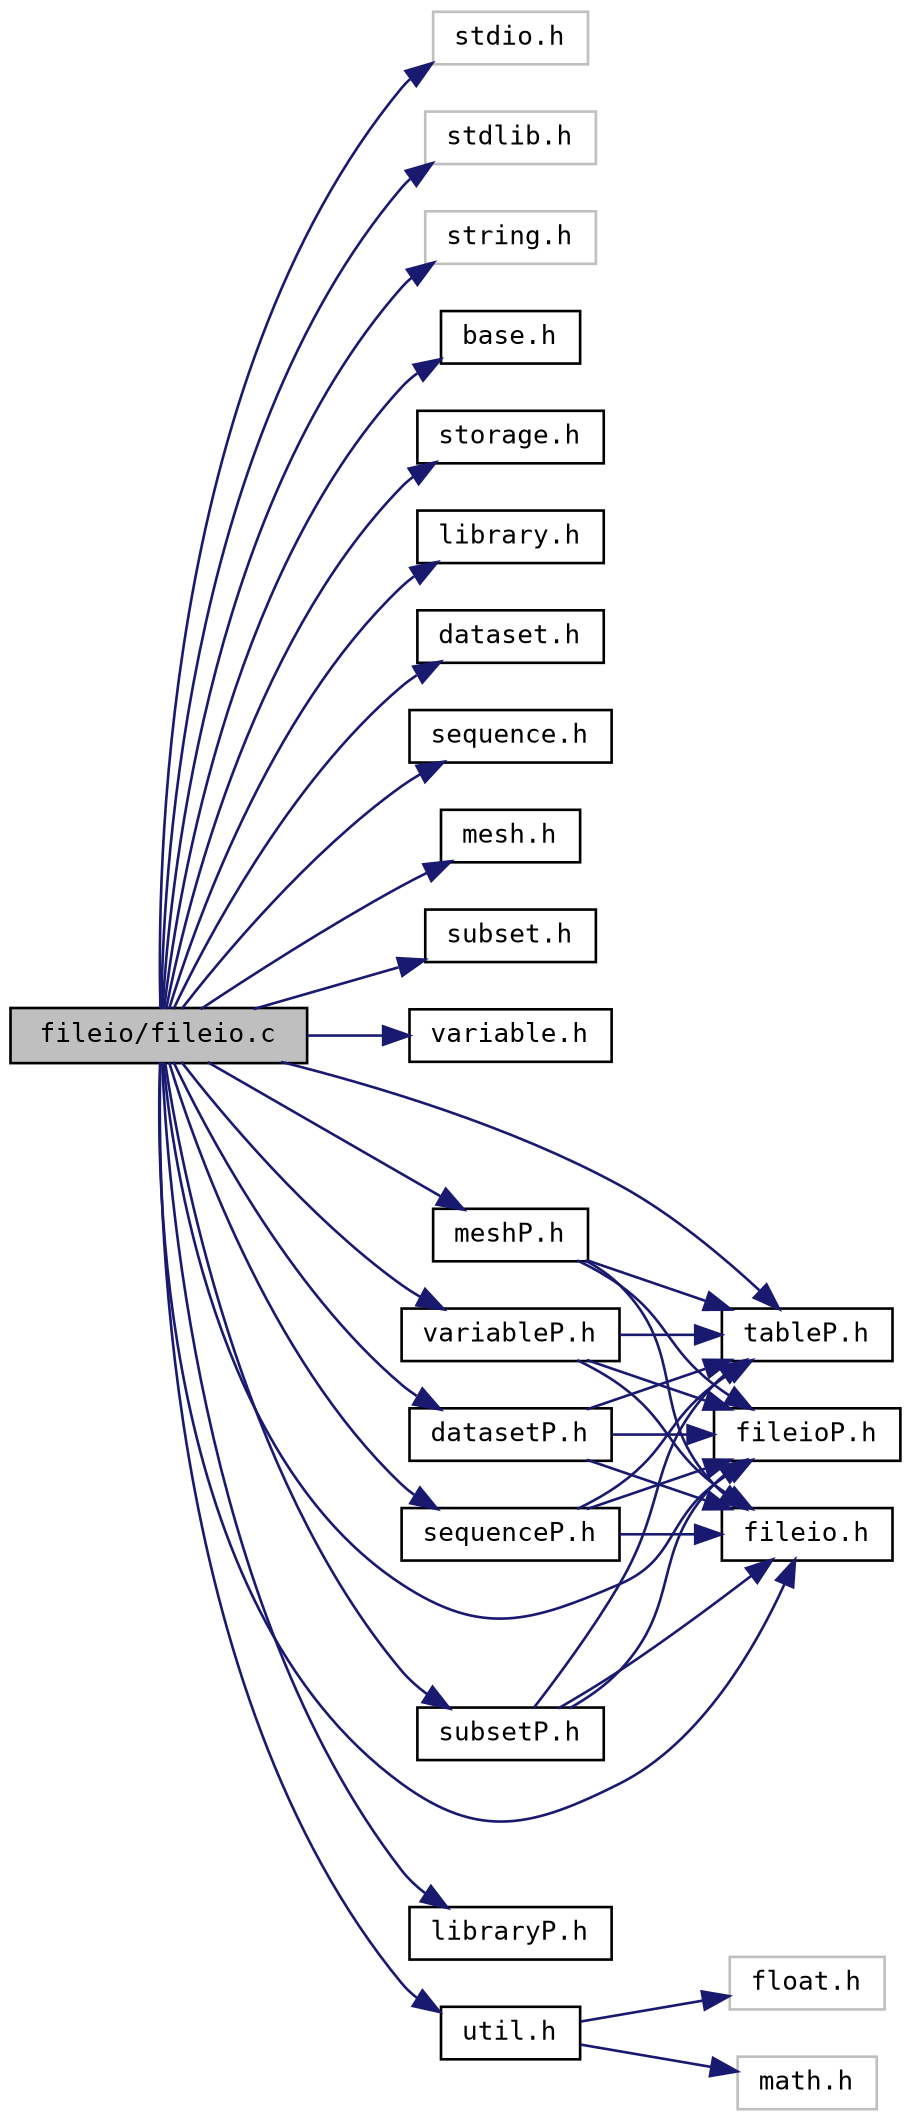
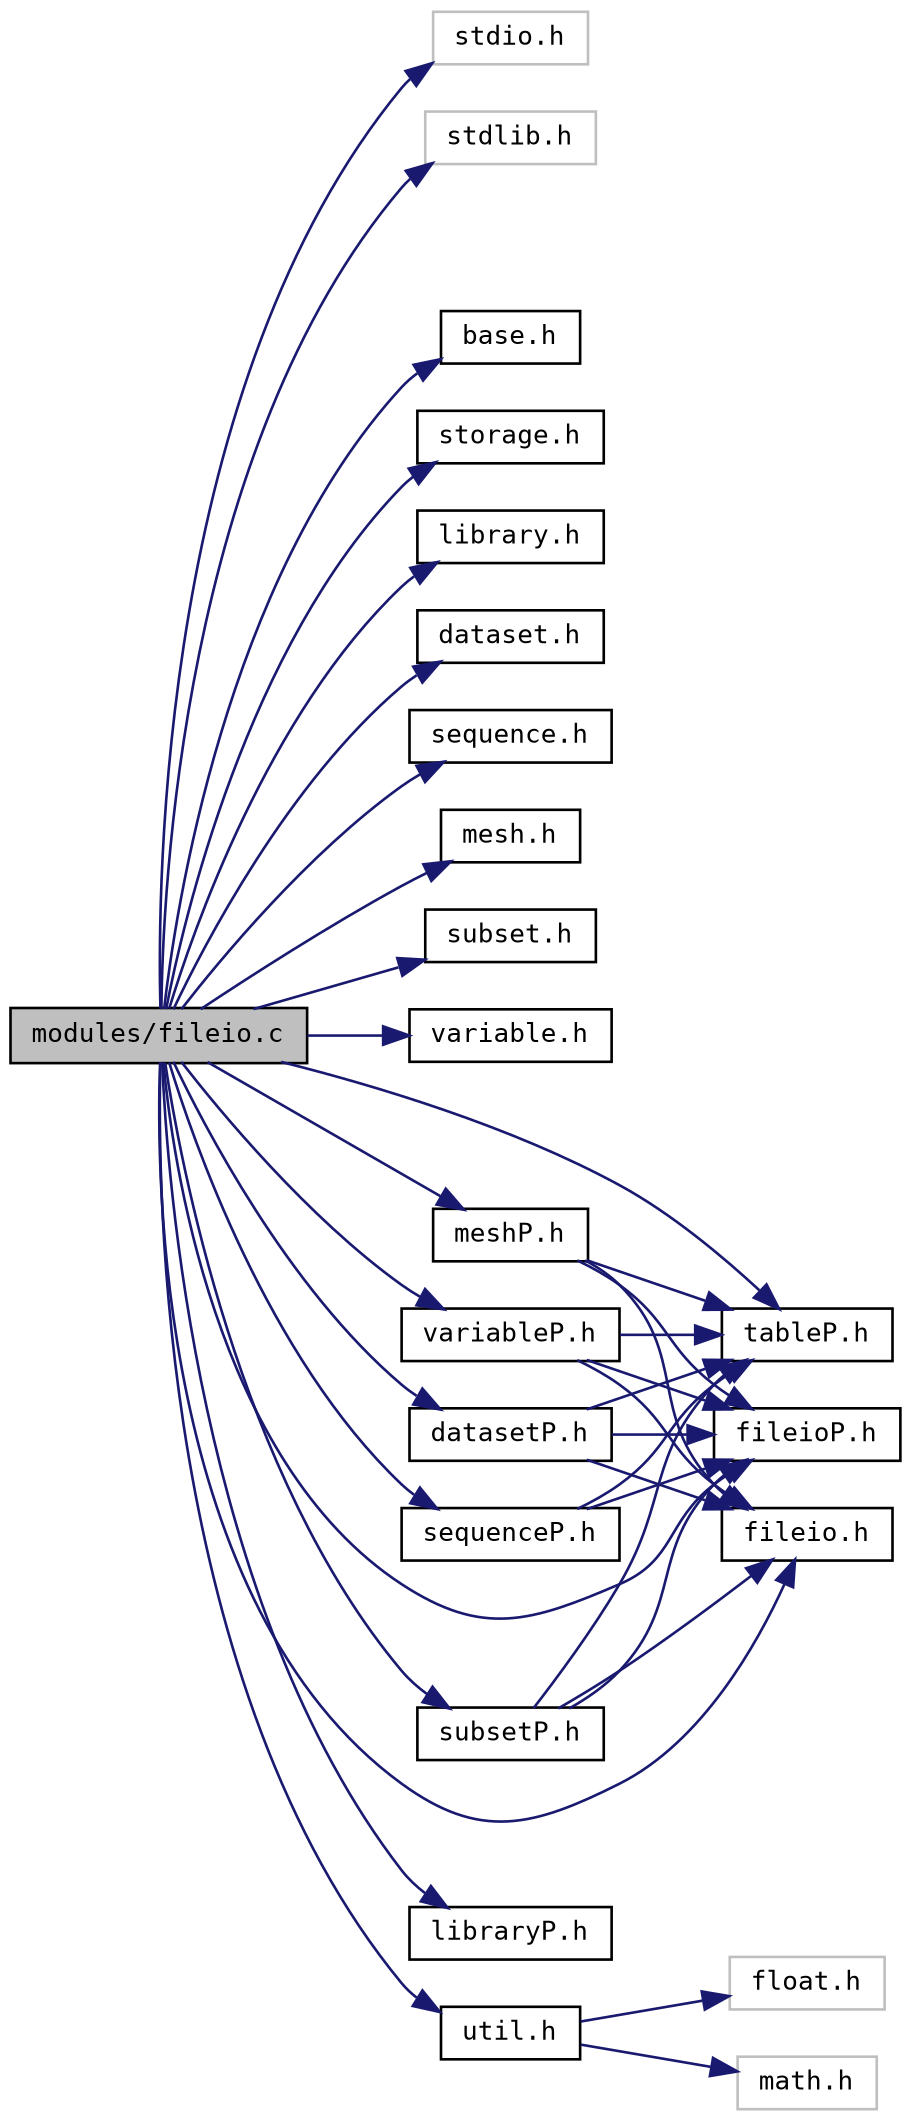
(511, 238) -> none
(159, 1036) -> (159, 1036)
(657, 1534) -> none
